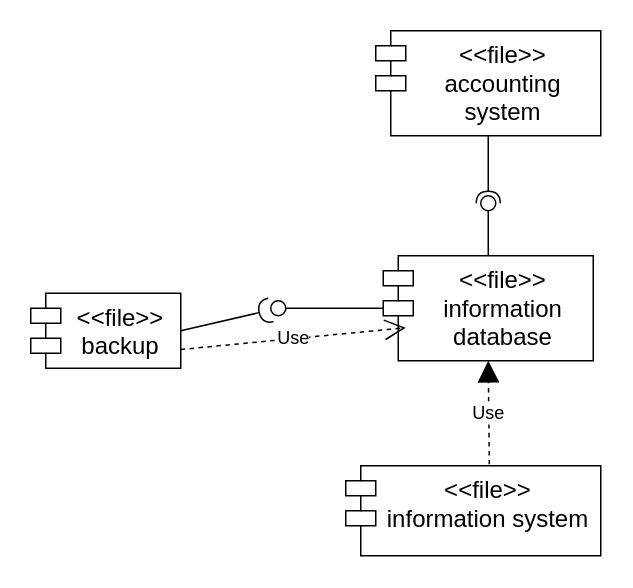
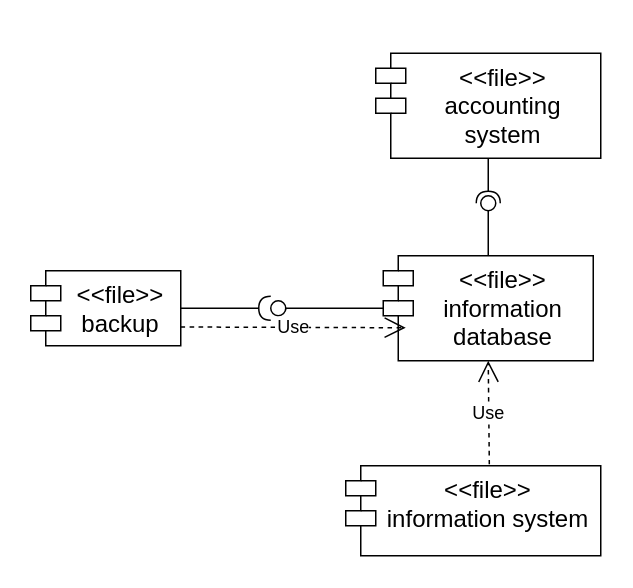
(488, 83) -> (488, 106)
(106, 331) -> (106, 308)
(488, 383) -> (488, 374)
